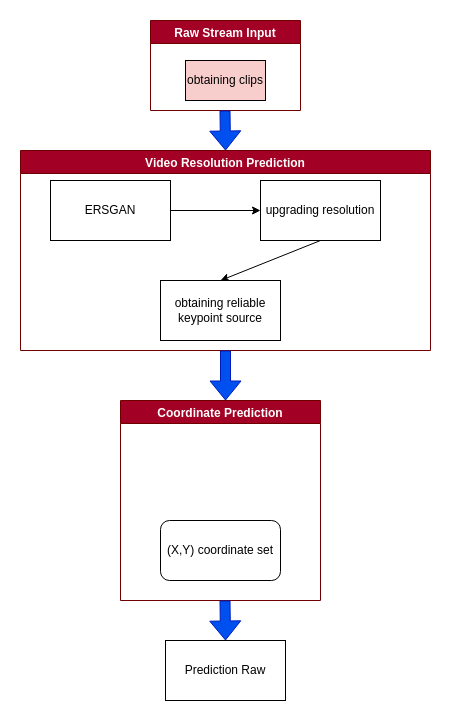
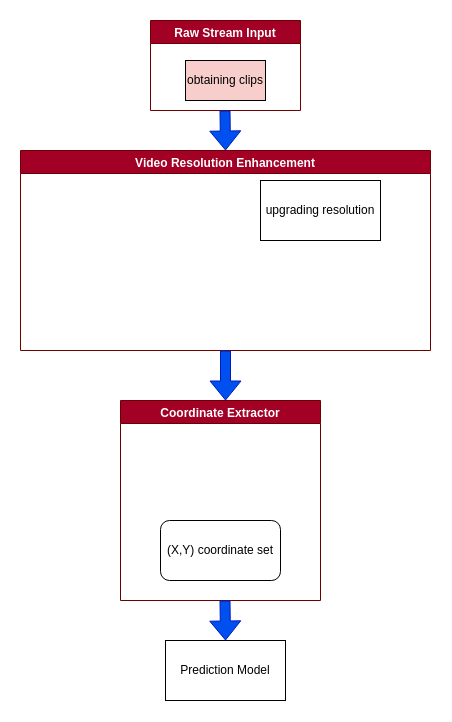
(225, 163) -> (225, 163)
(111, 211) -> none
(212, 211) -> none
(274, 259) -> none
(221, 311) -> none
(220, 413) -> (220, 413)
(226, 671) -> (226, 671)
